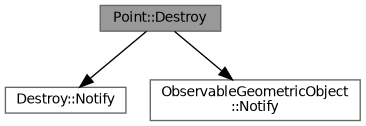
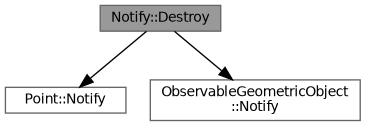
(160, 18) -> (160, 18)
(66, 100) -> (66, 100)
